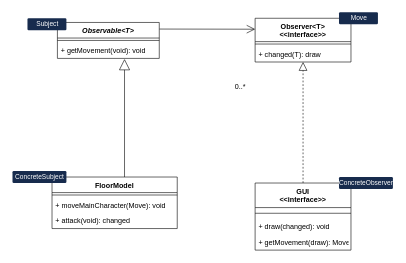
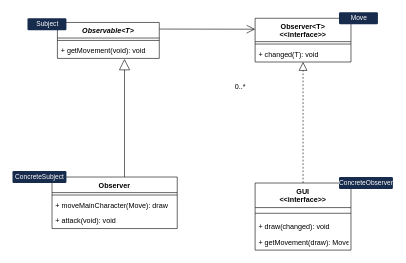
(292, 55) -> (291, 55)
(114, 185) -> (114, 185)
(113, 206) -> (114, 206)
(98, 221) -> (91, 221)
